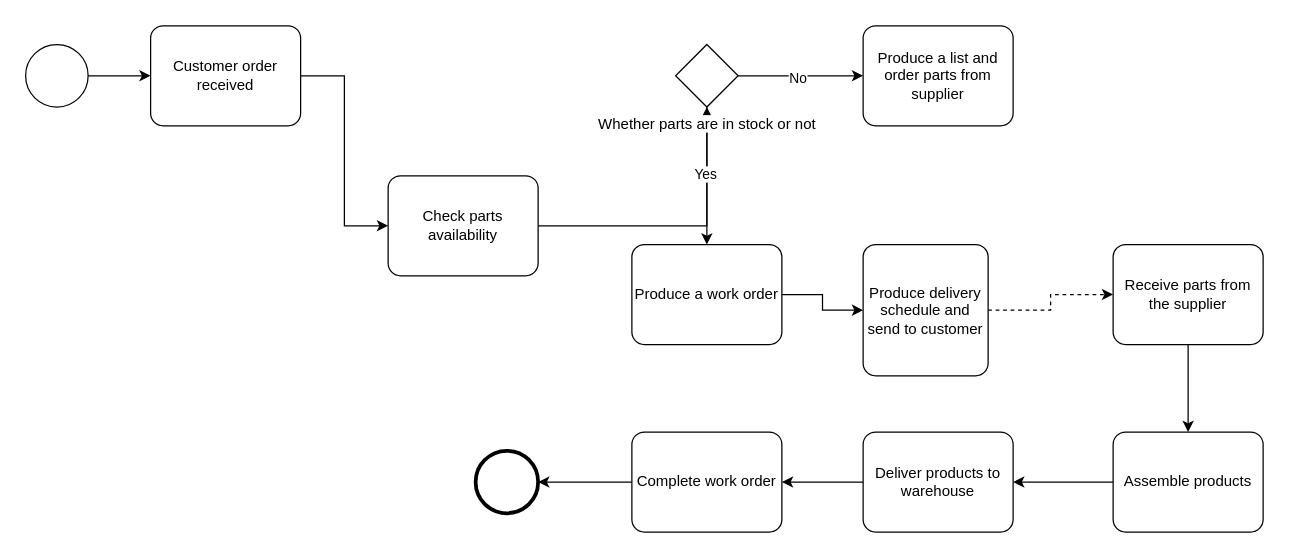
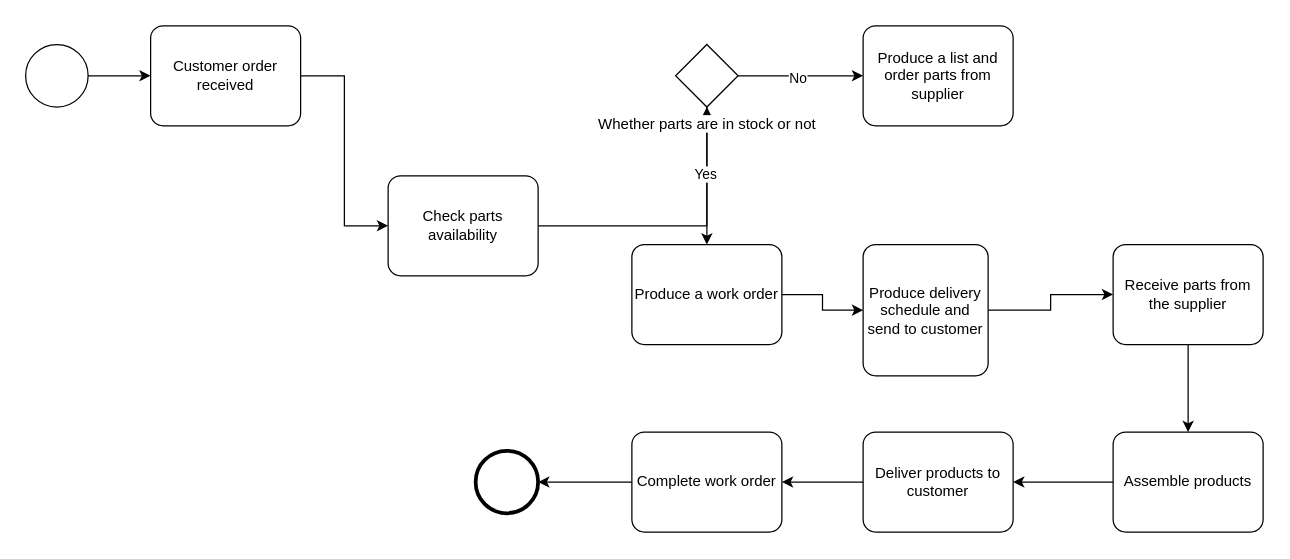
(1051, 308) -> (1051, 308)
(938, 482) -> (938, 482)
